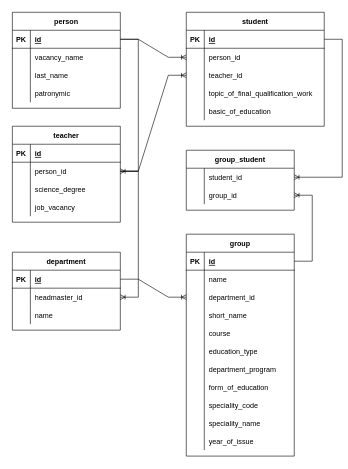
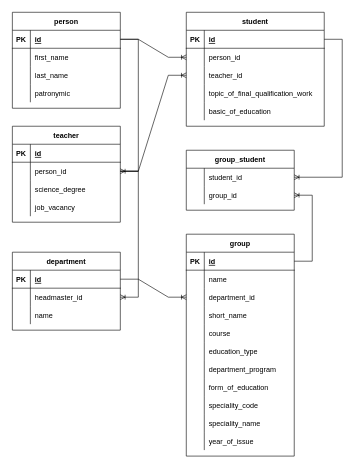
(59, 58) -> (54, 58)
